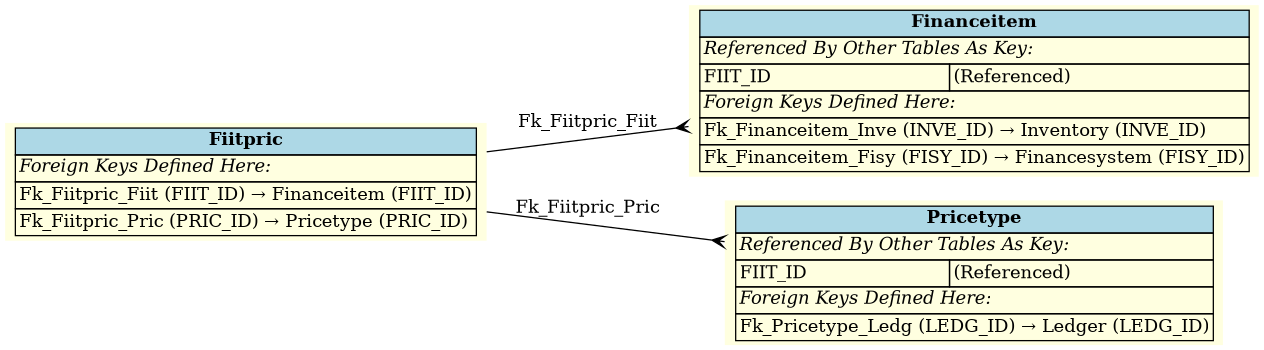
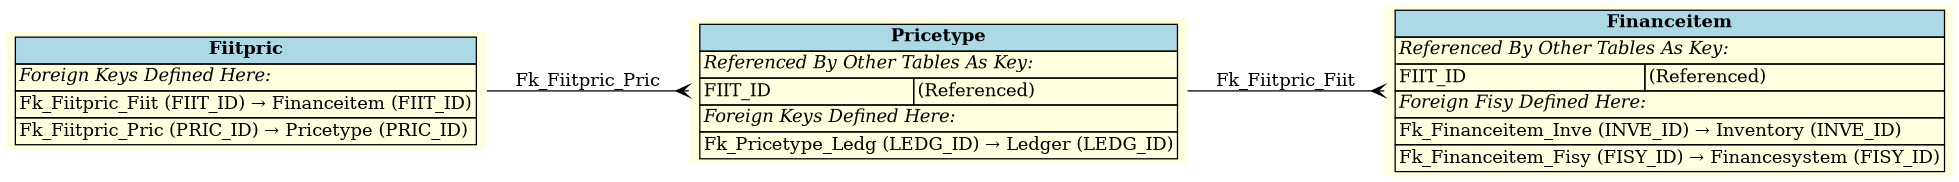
(830, 102) -> (1523, 102)
(581, 140) -> (1279, 91)
